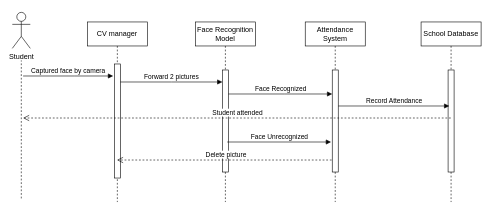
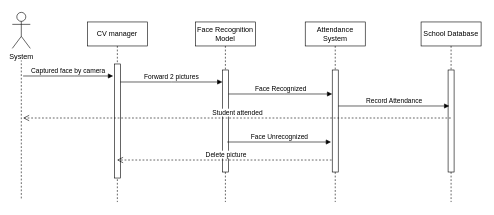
(22, 57) -> (22, 57)
